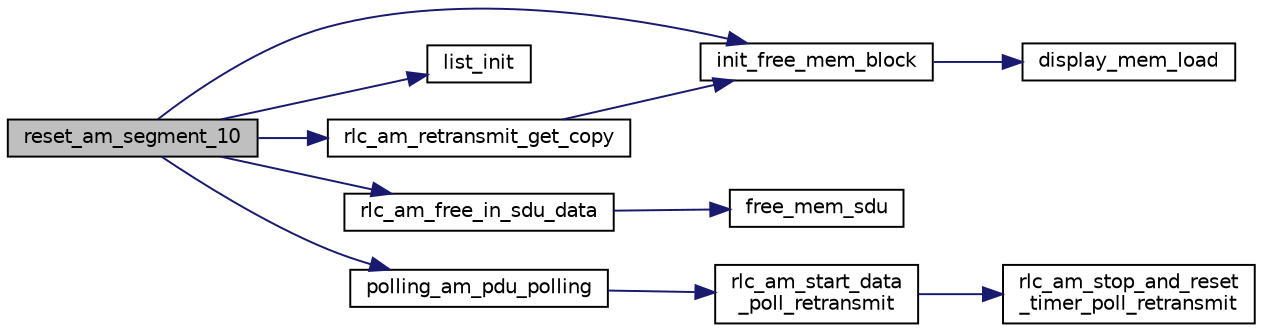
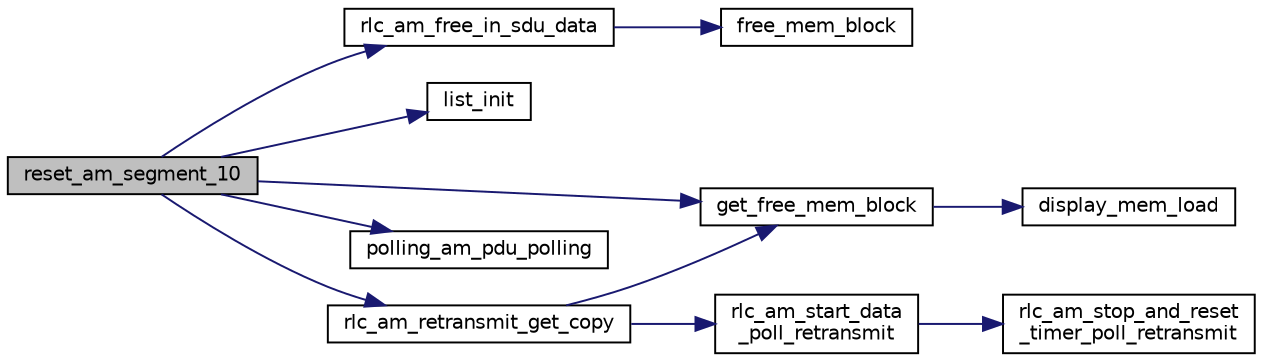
(817, 62) -> (817, 207)
(817, 208) -> (817, 27)
(651, 291) -> (663, 324)
